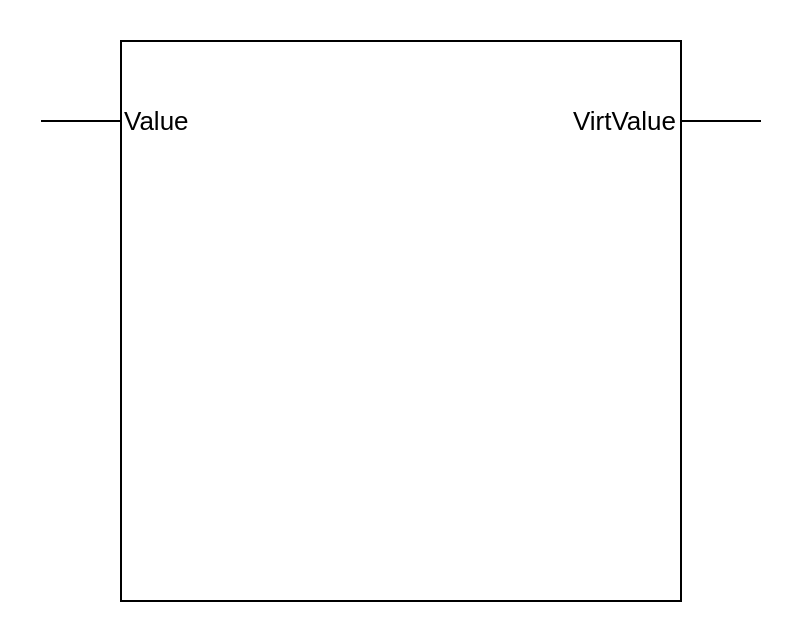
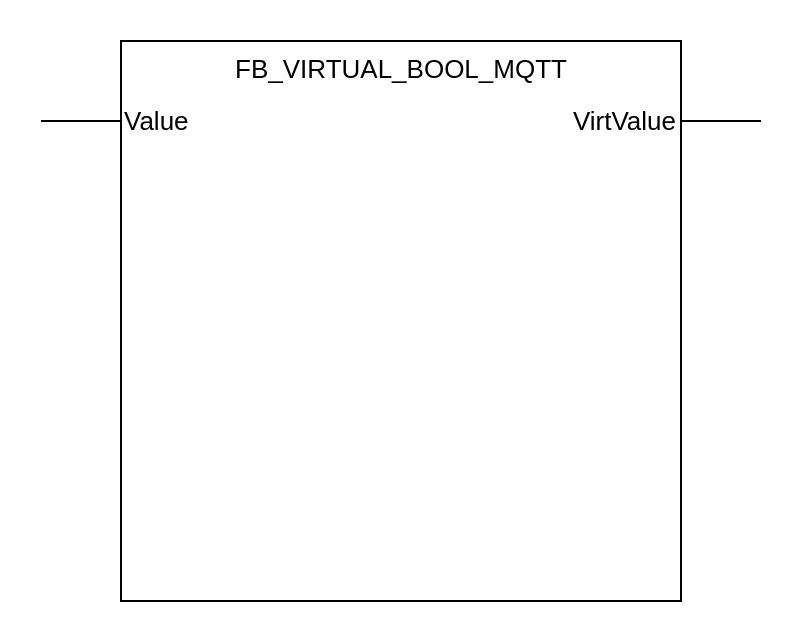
none -> (401, 71)
